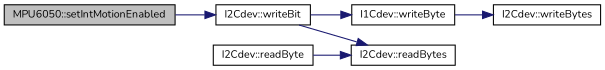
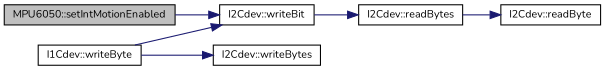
(326, 15) -> (173, 36)
(327, 55) -> (476, 15)
